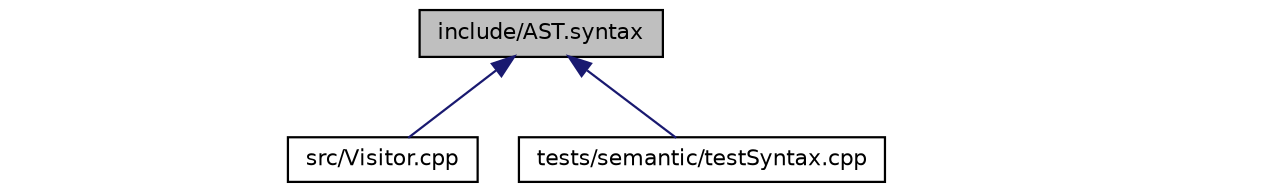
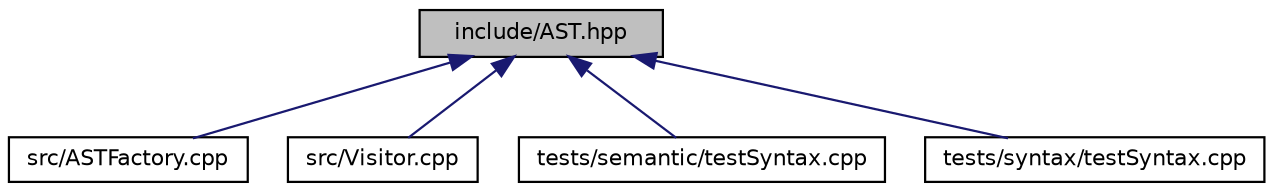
(541, 33) -> (541, 33)
none -> (128, 160)
none -> (1095, 160)
